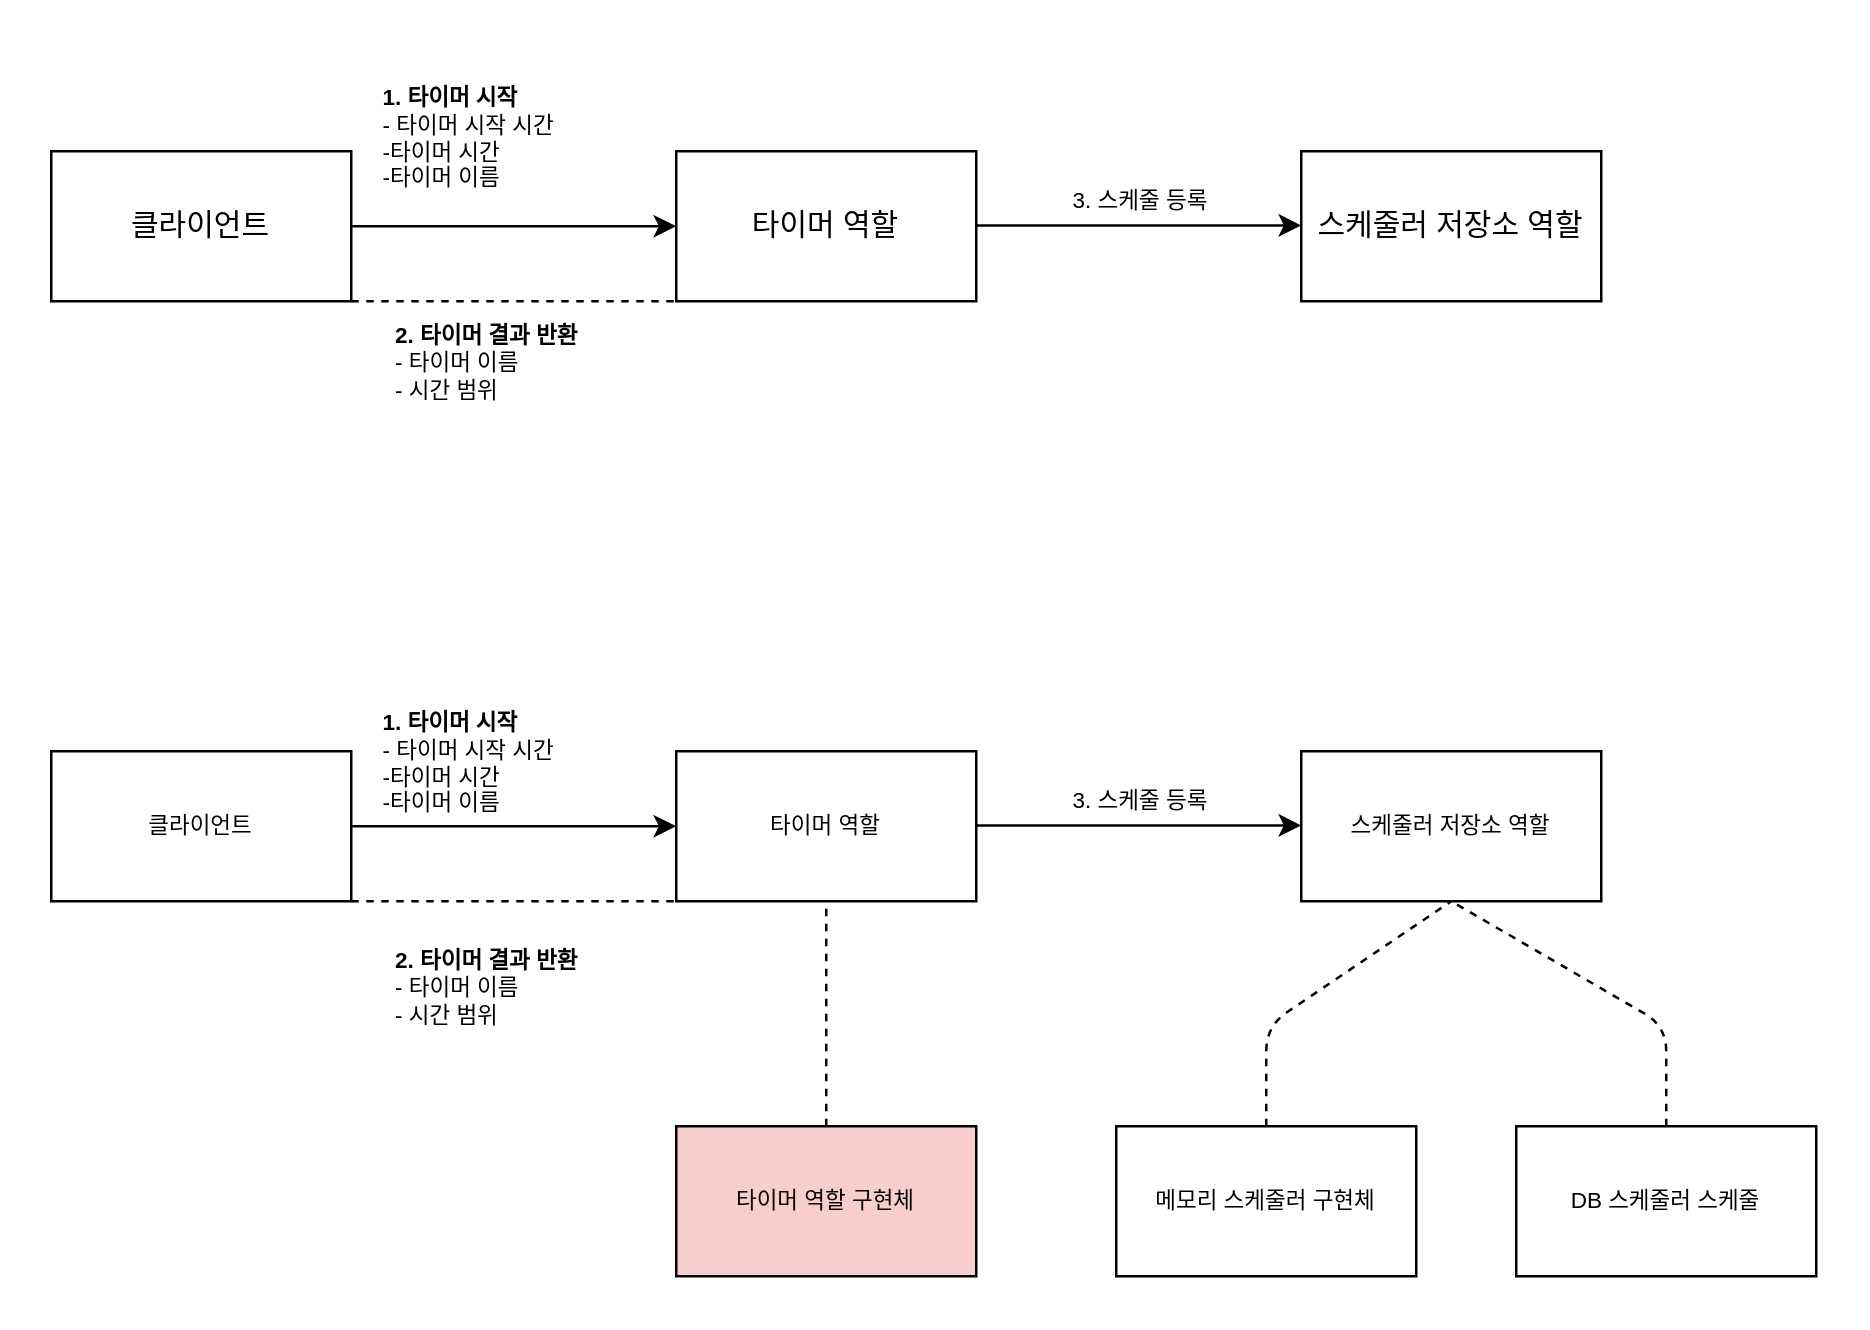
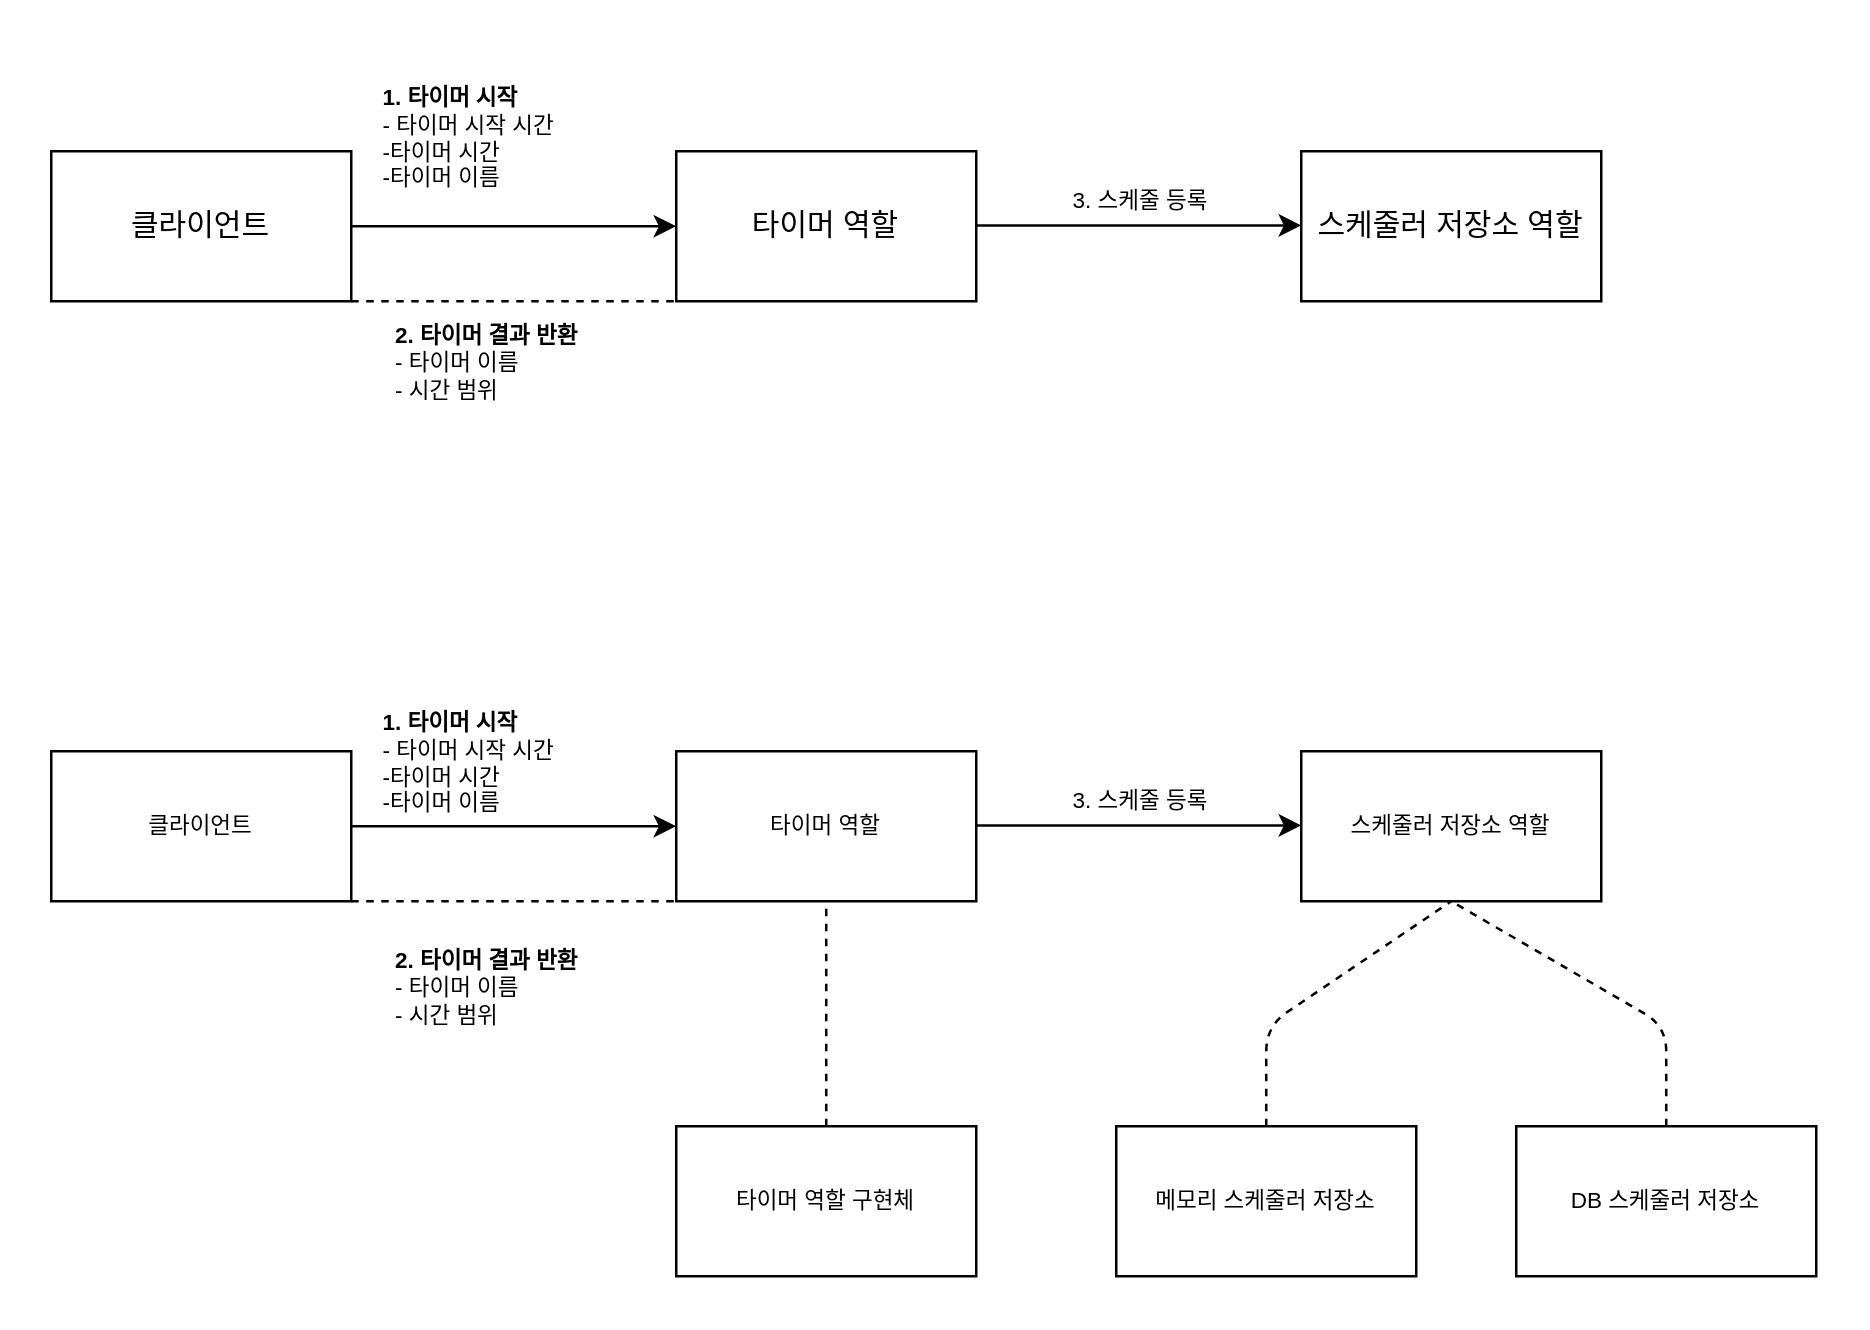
(826, 1201) -> (826, 1201)
(1266, 1201) -> (1266, 1201)
(1666, 1201) -> (1666, 1201)
